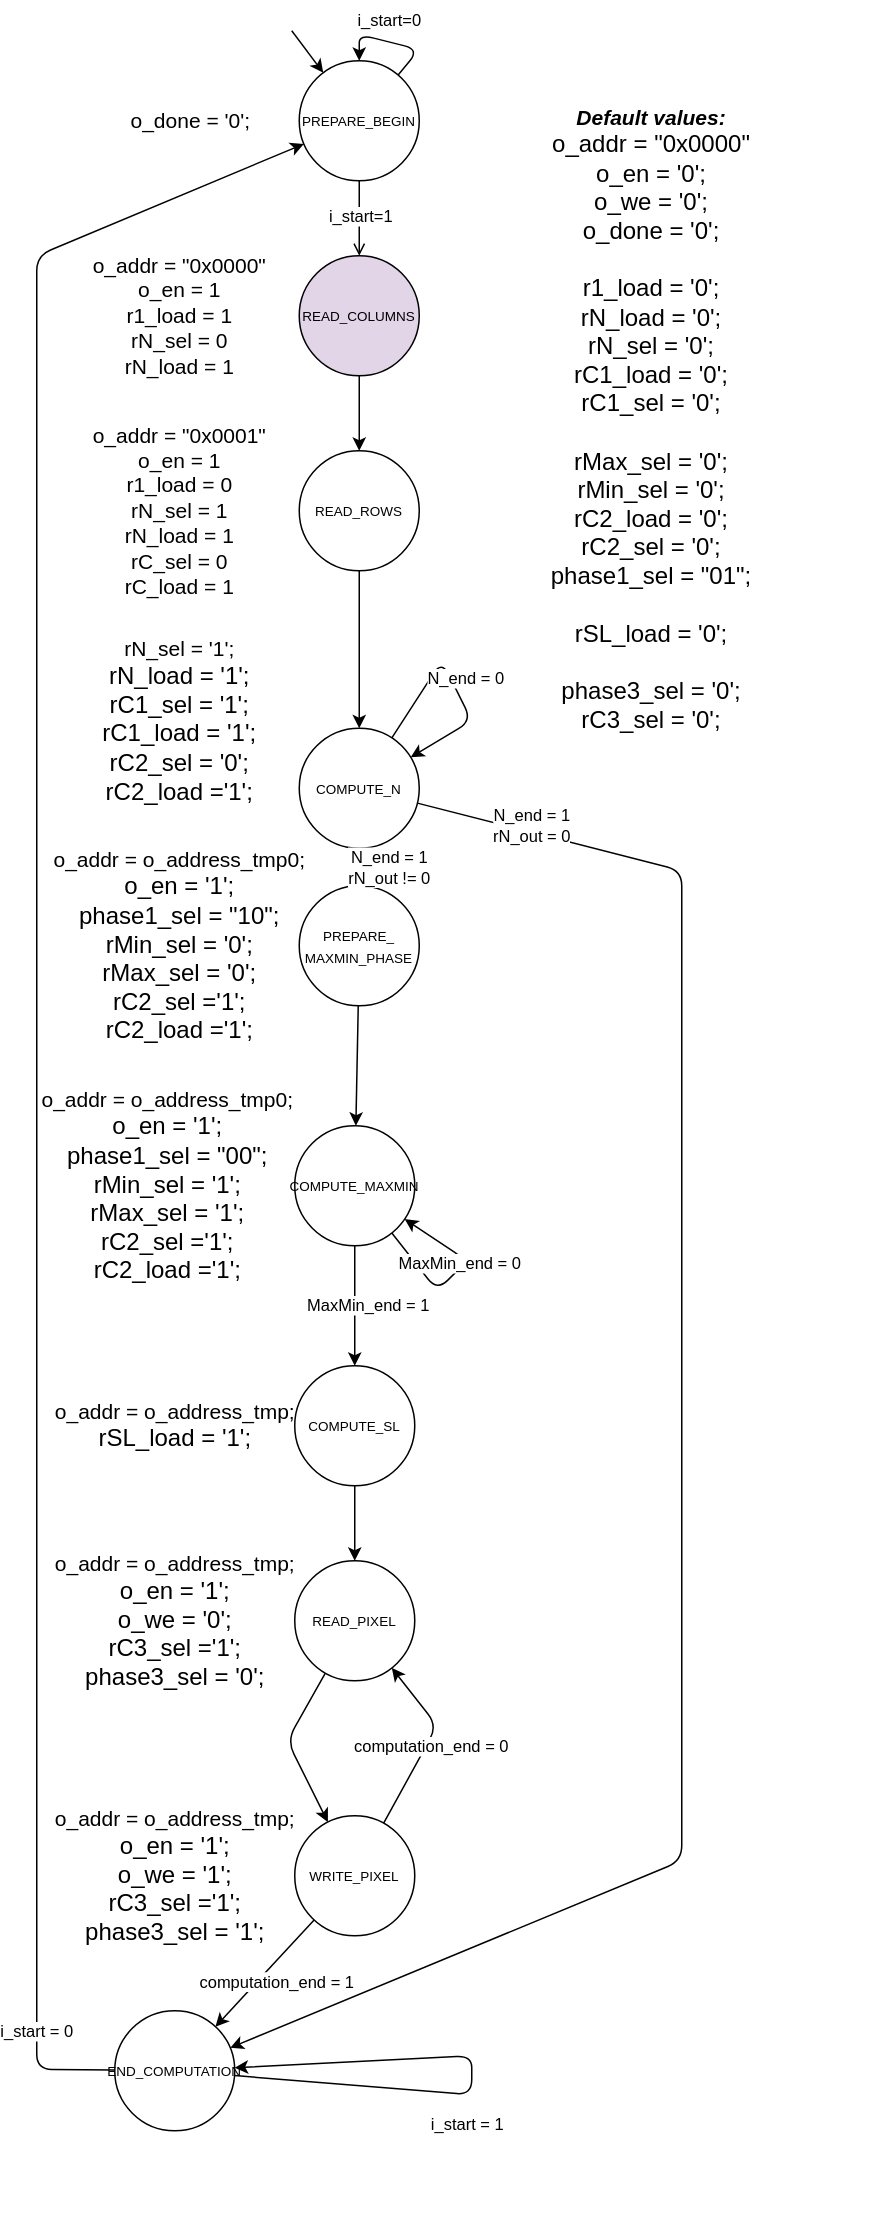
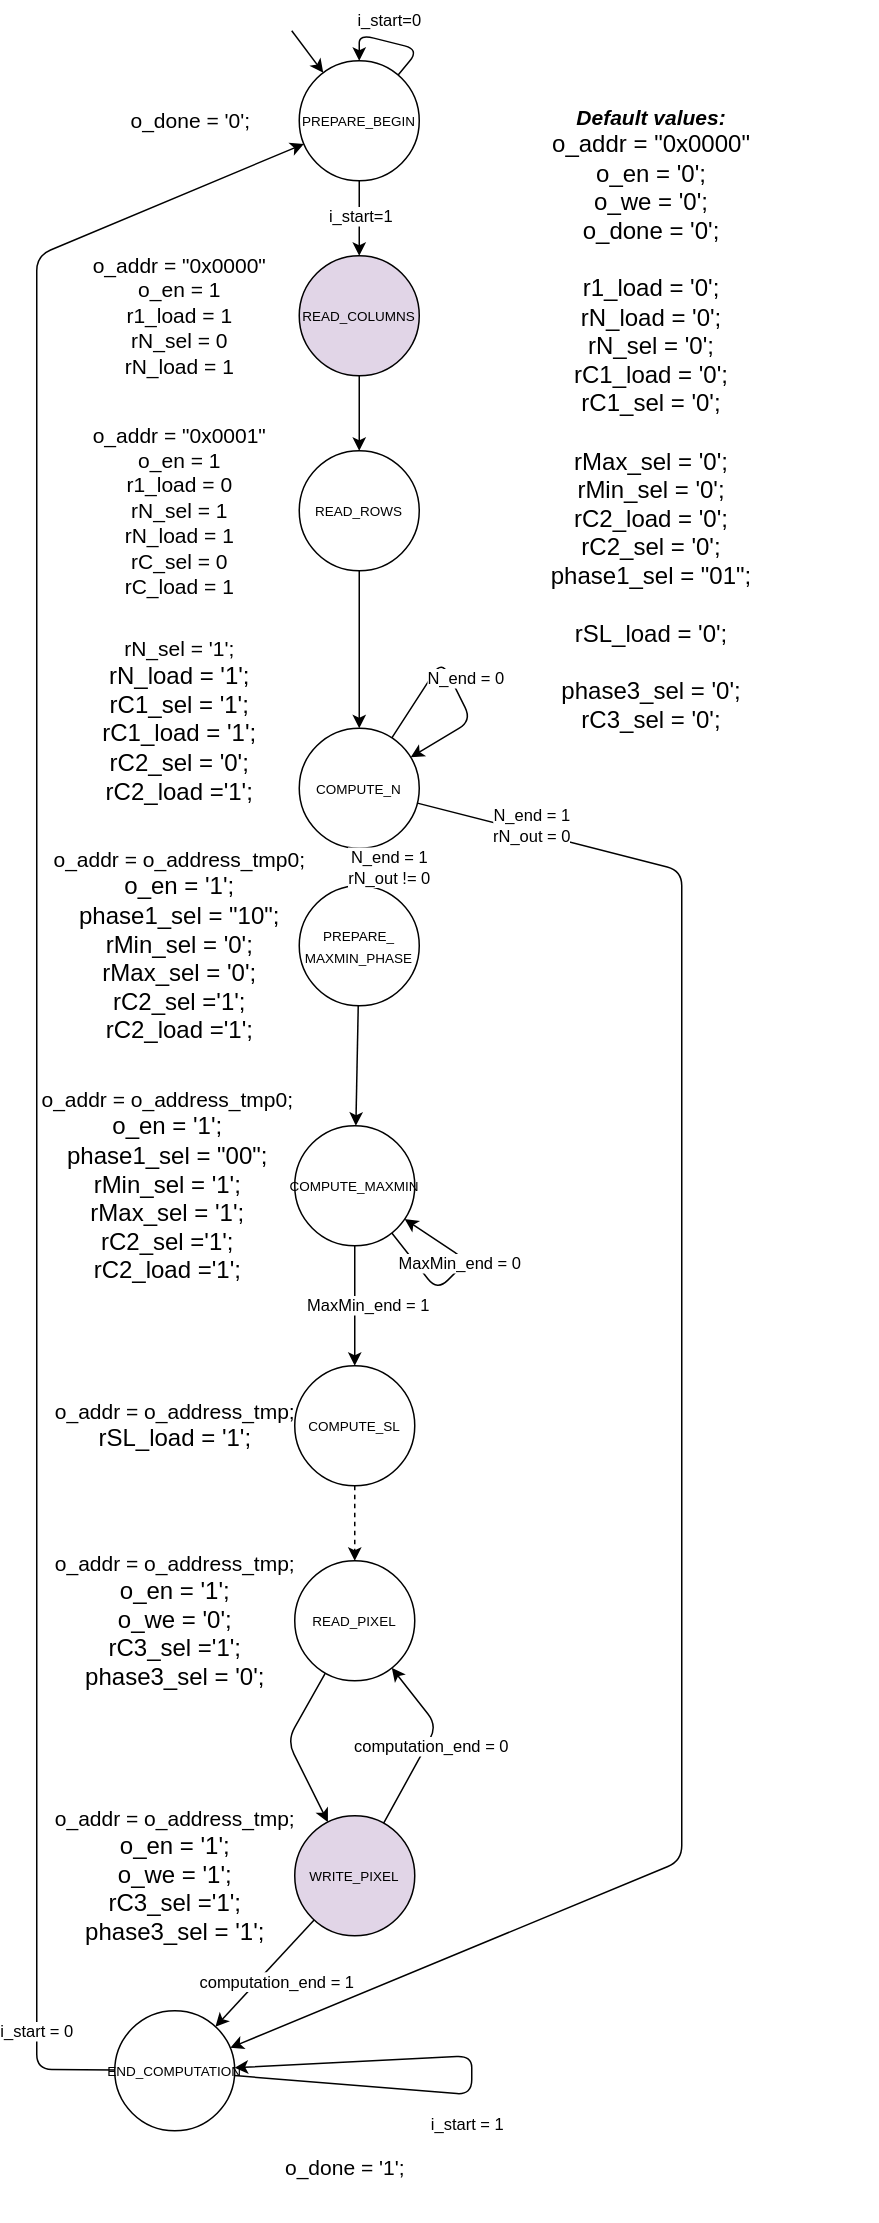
(359, 246) -> (359, 244)
(355, 1519) -> (355, 1519)
(355, 1876) -> (355, 1876)
none -> (359, 2168)
